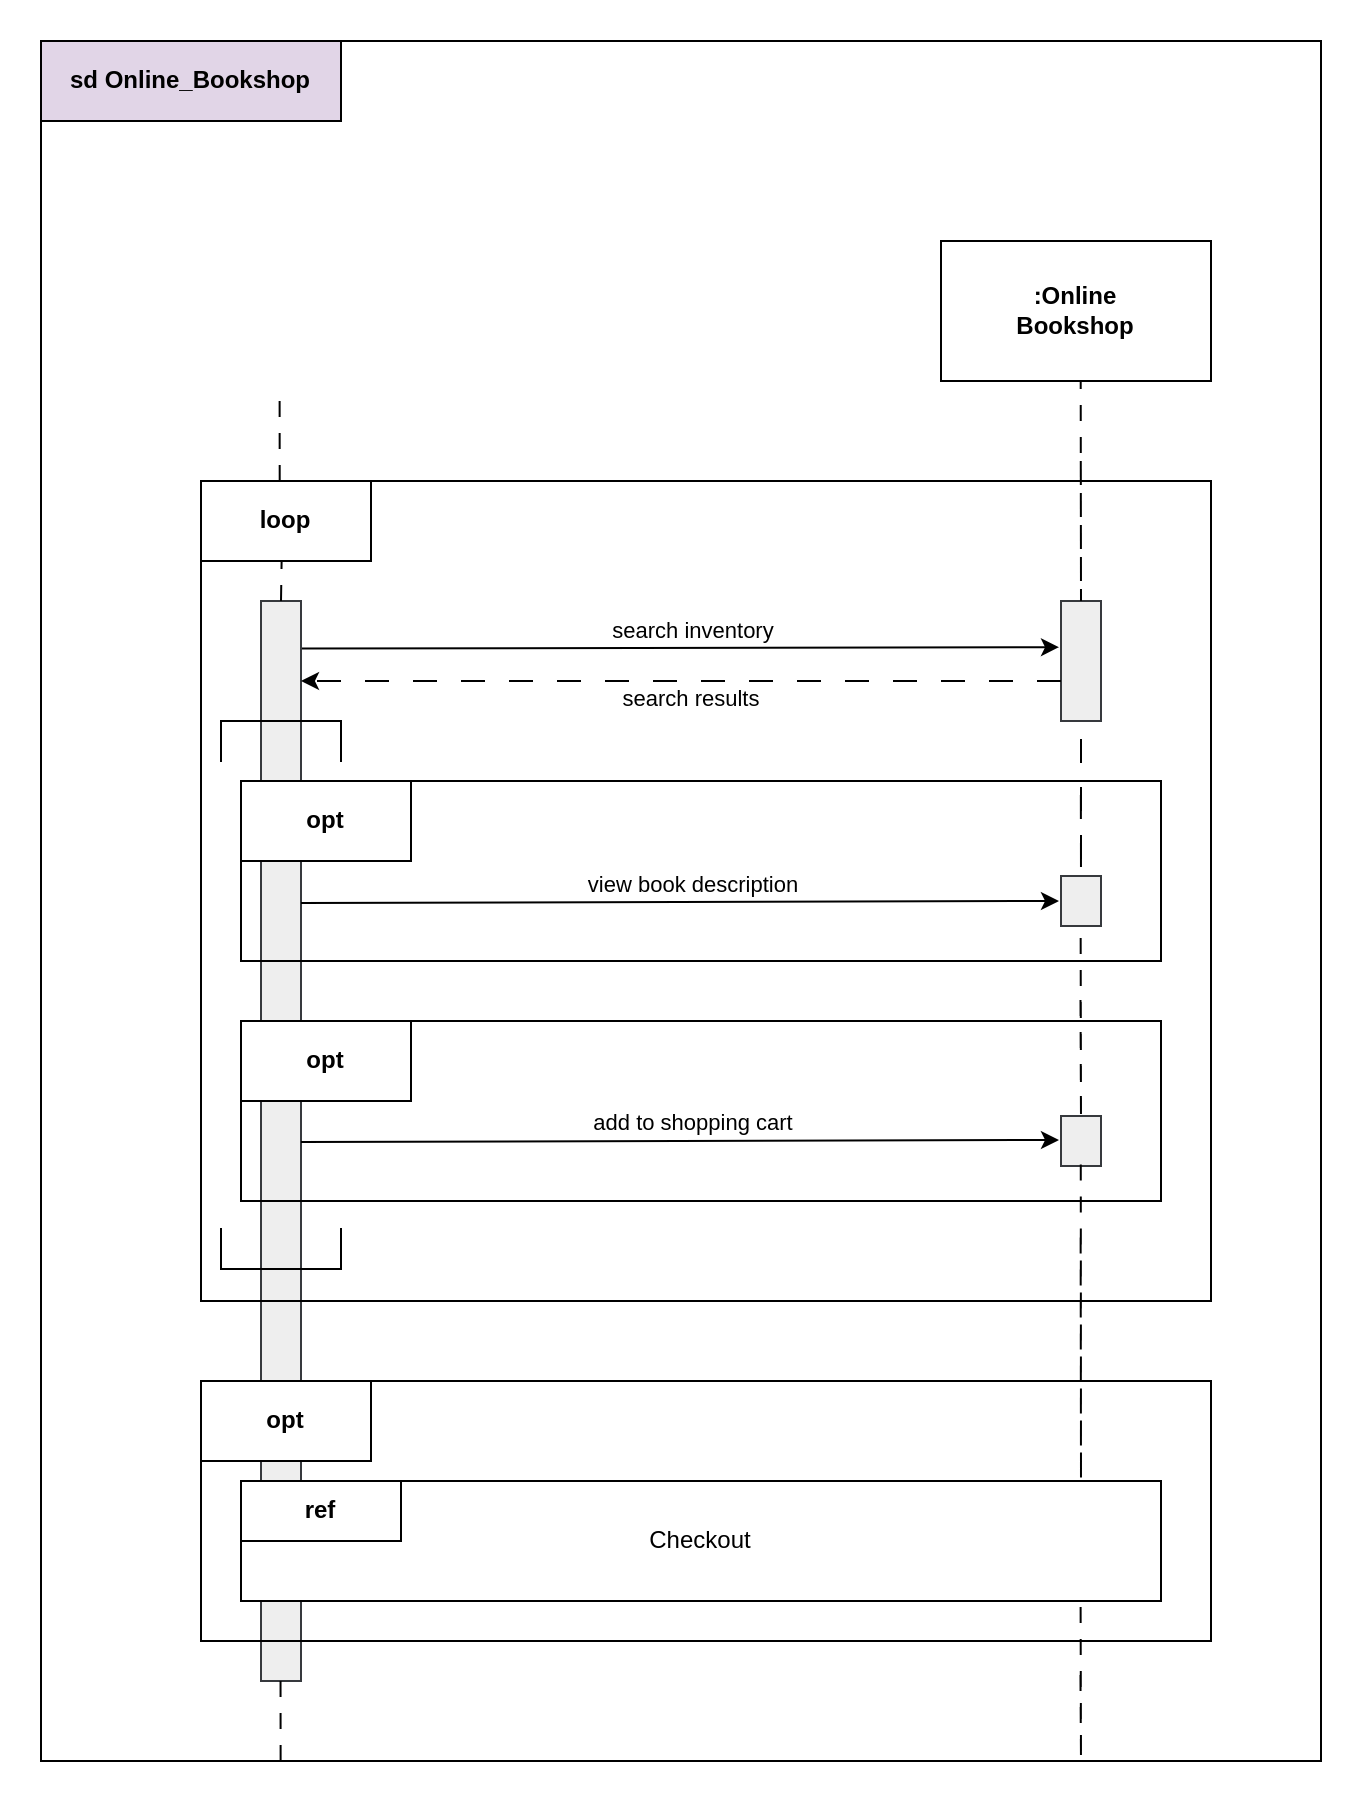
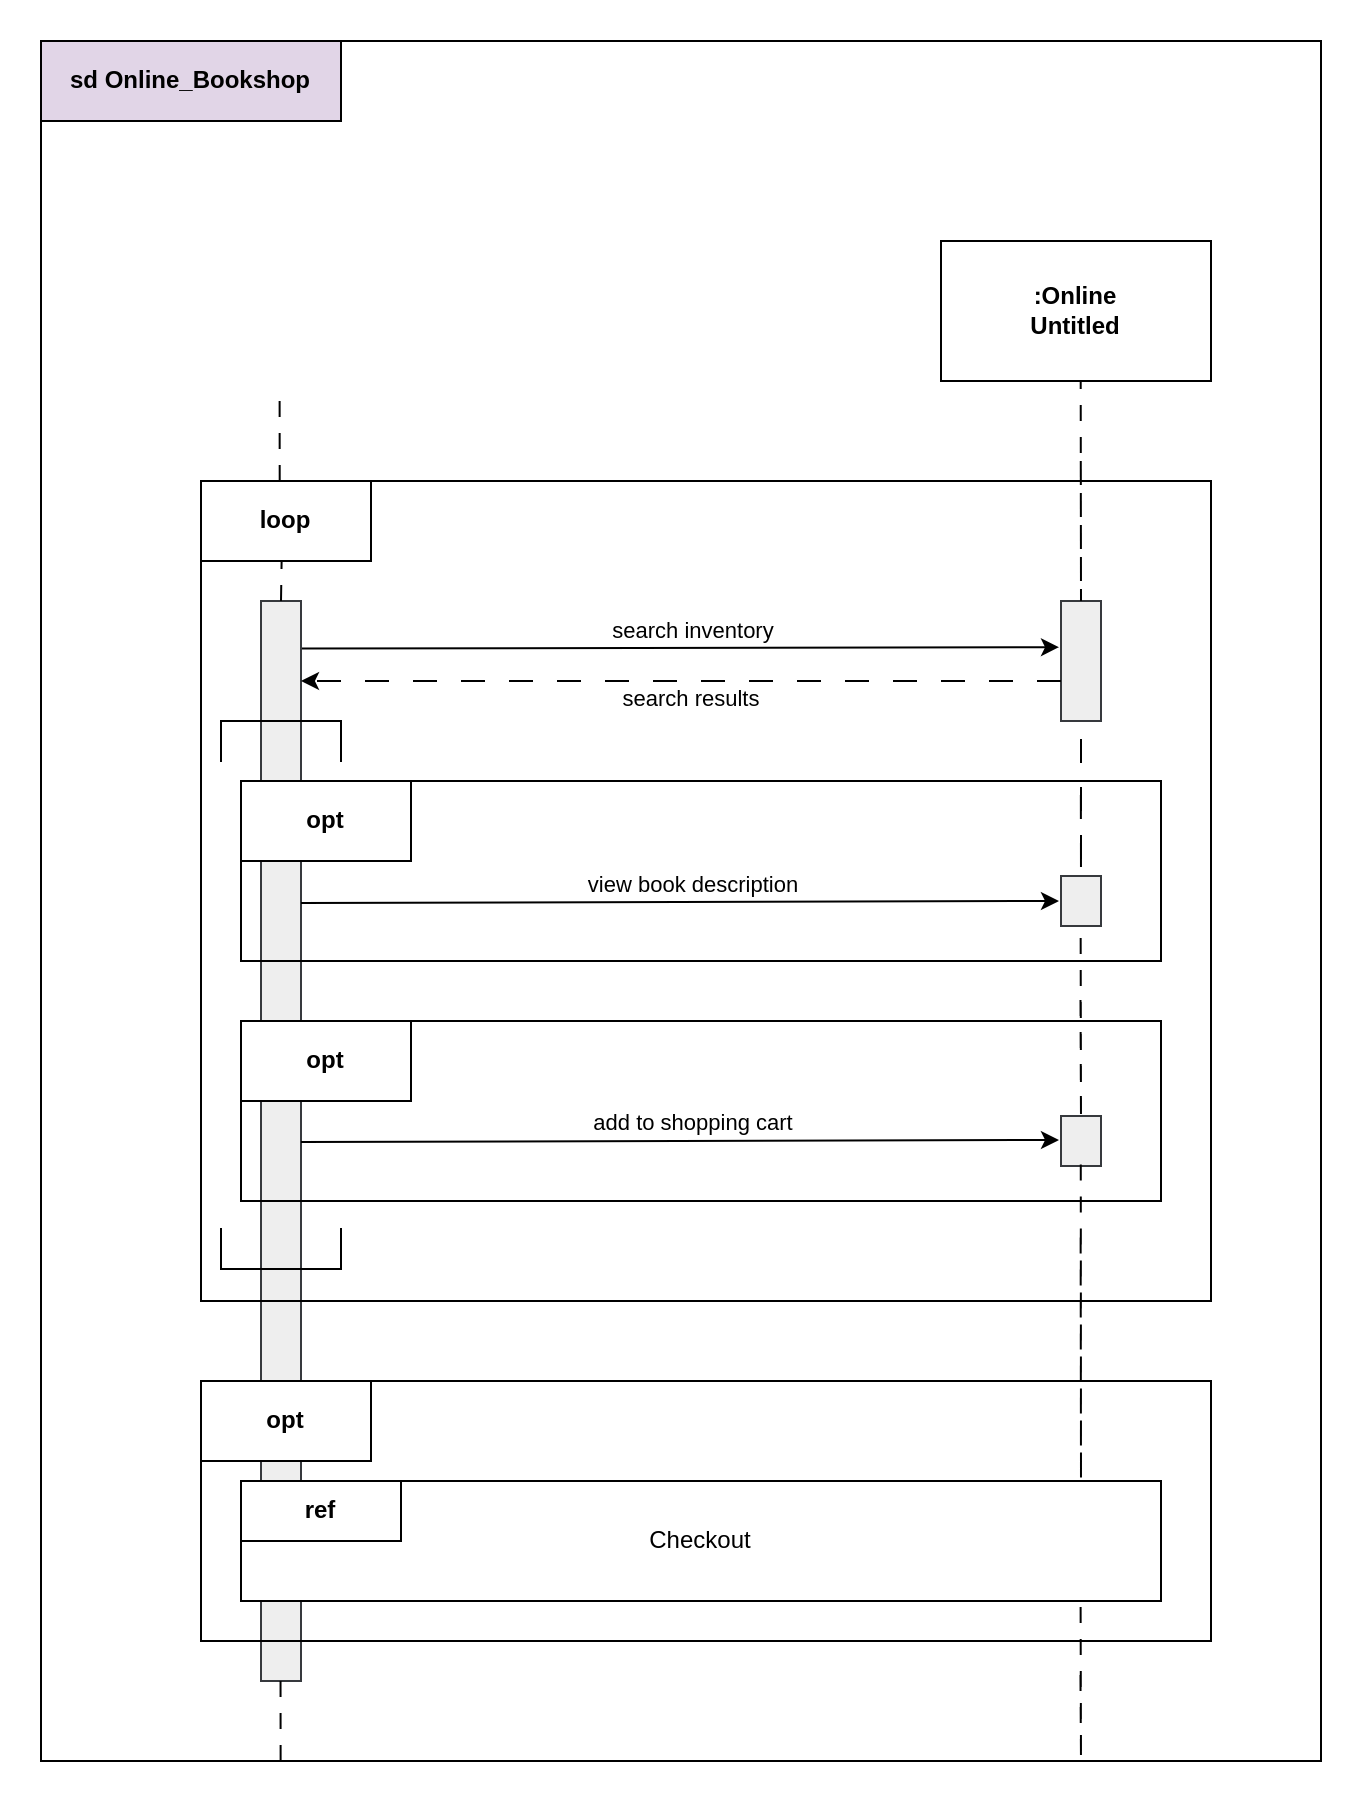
(1076, 311) -> (1076, 311)
